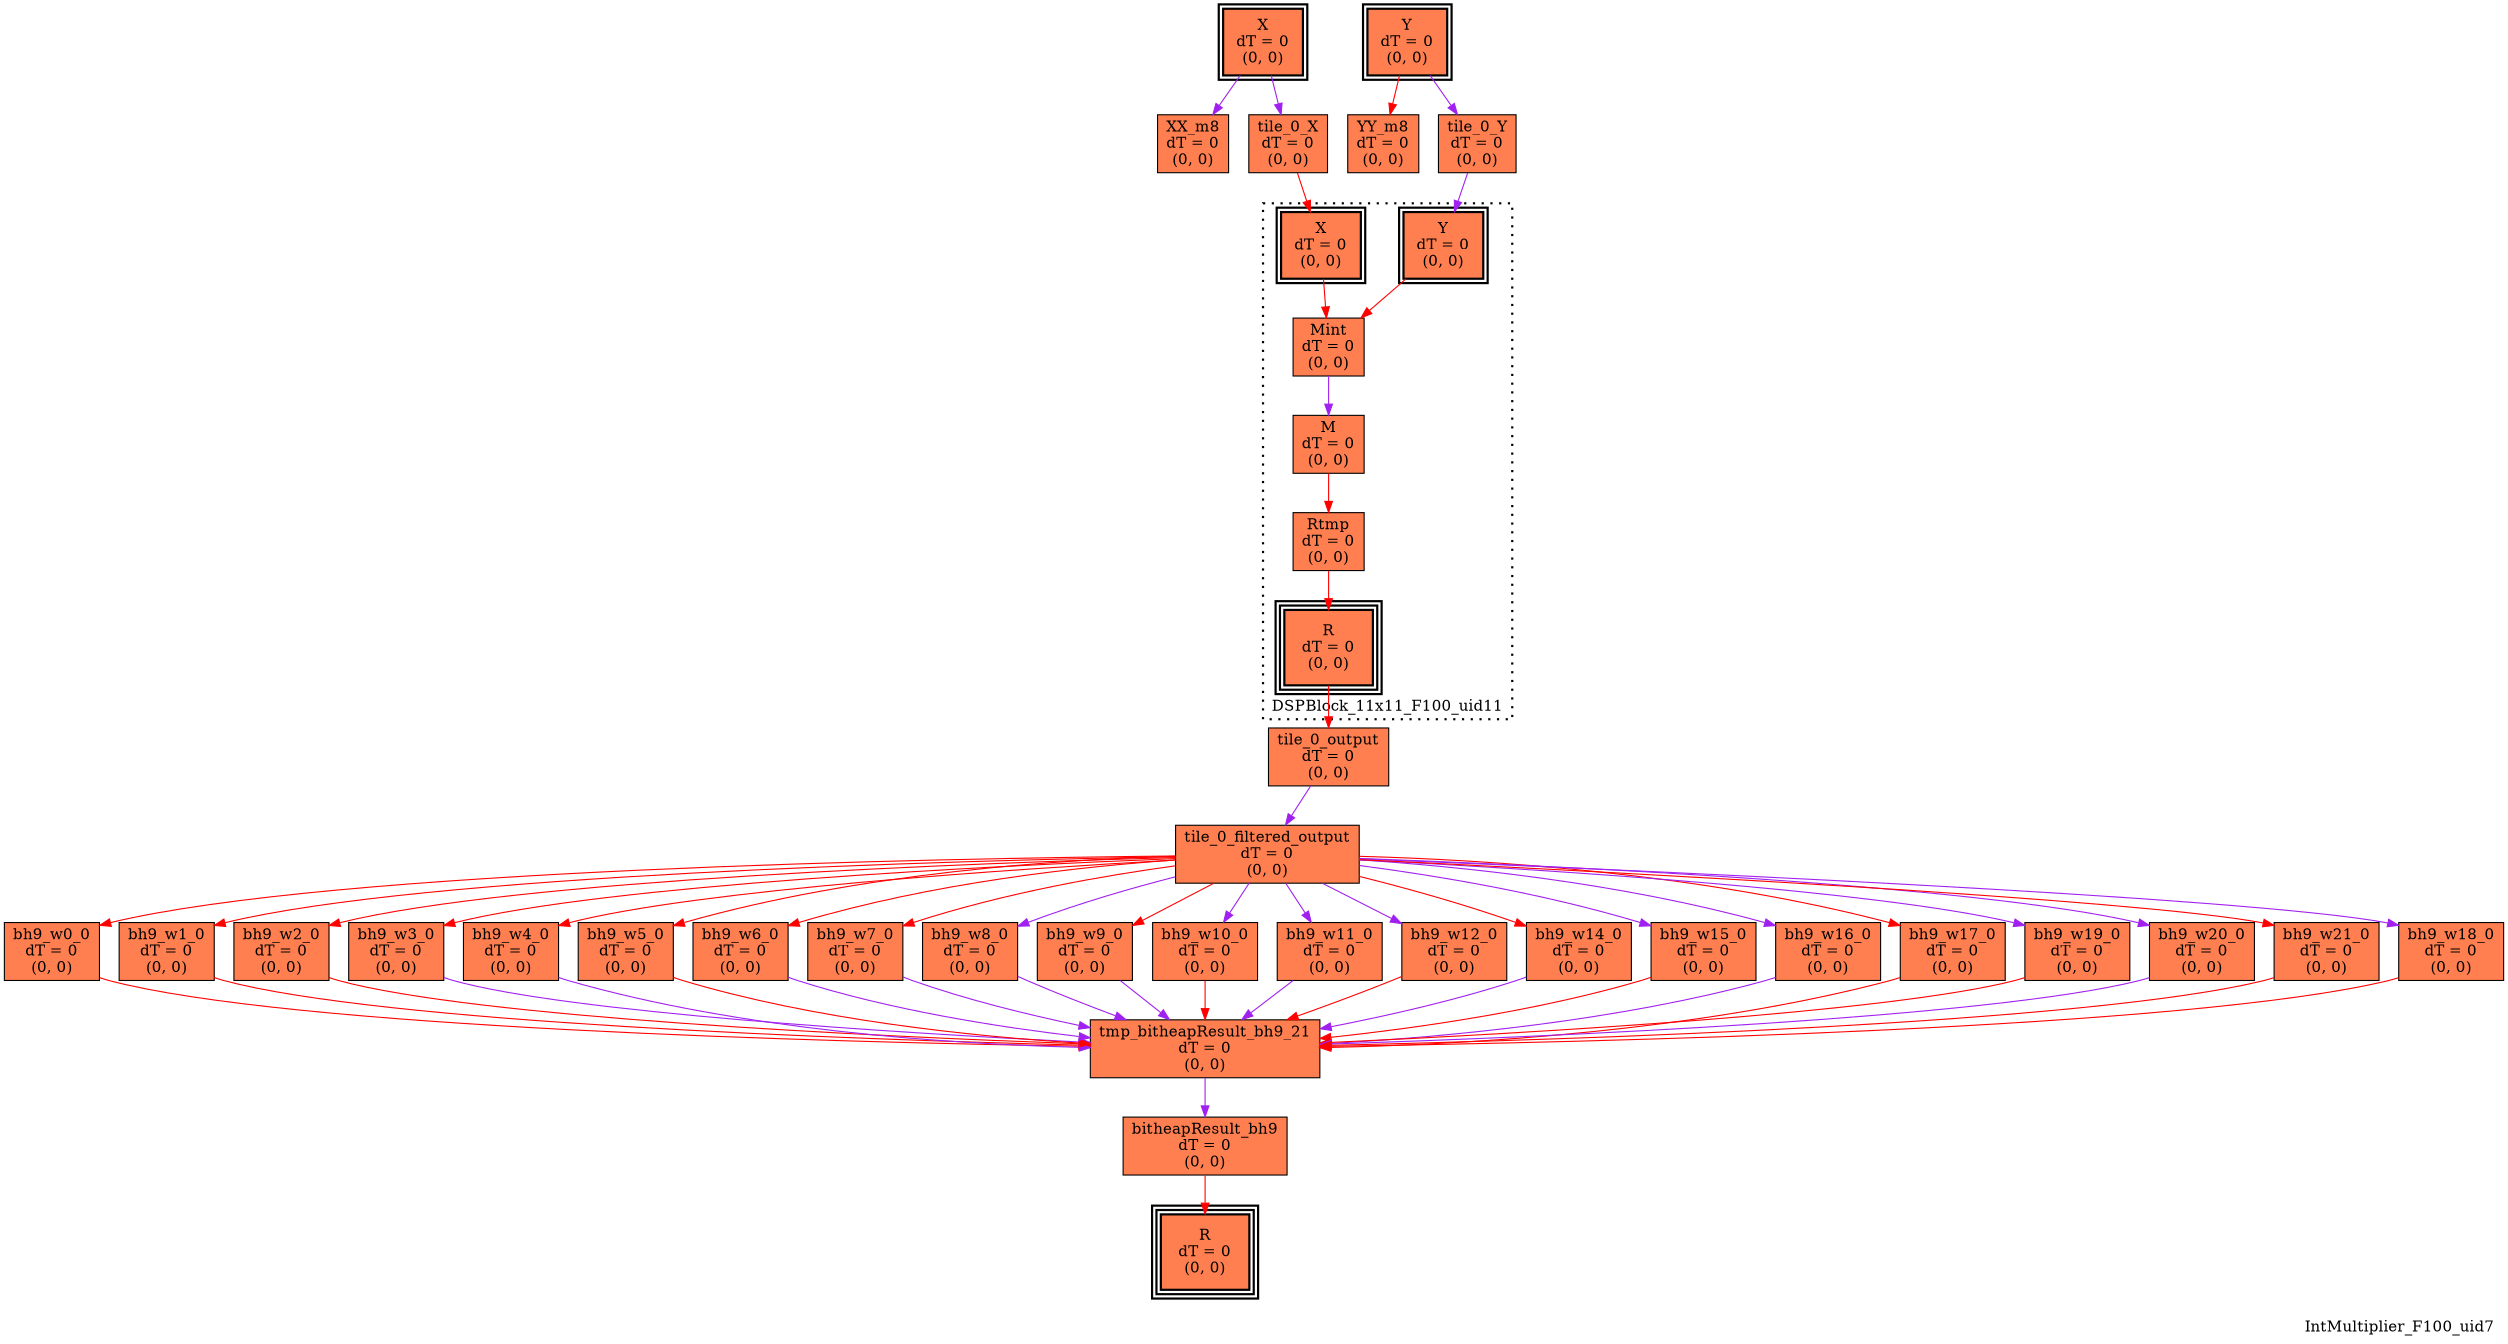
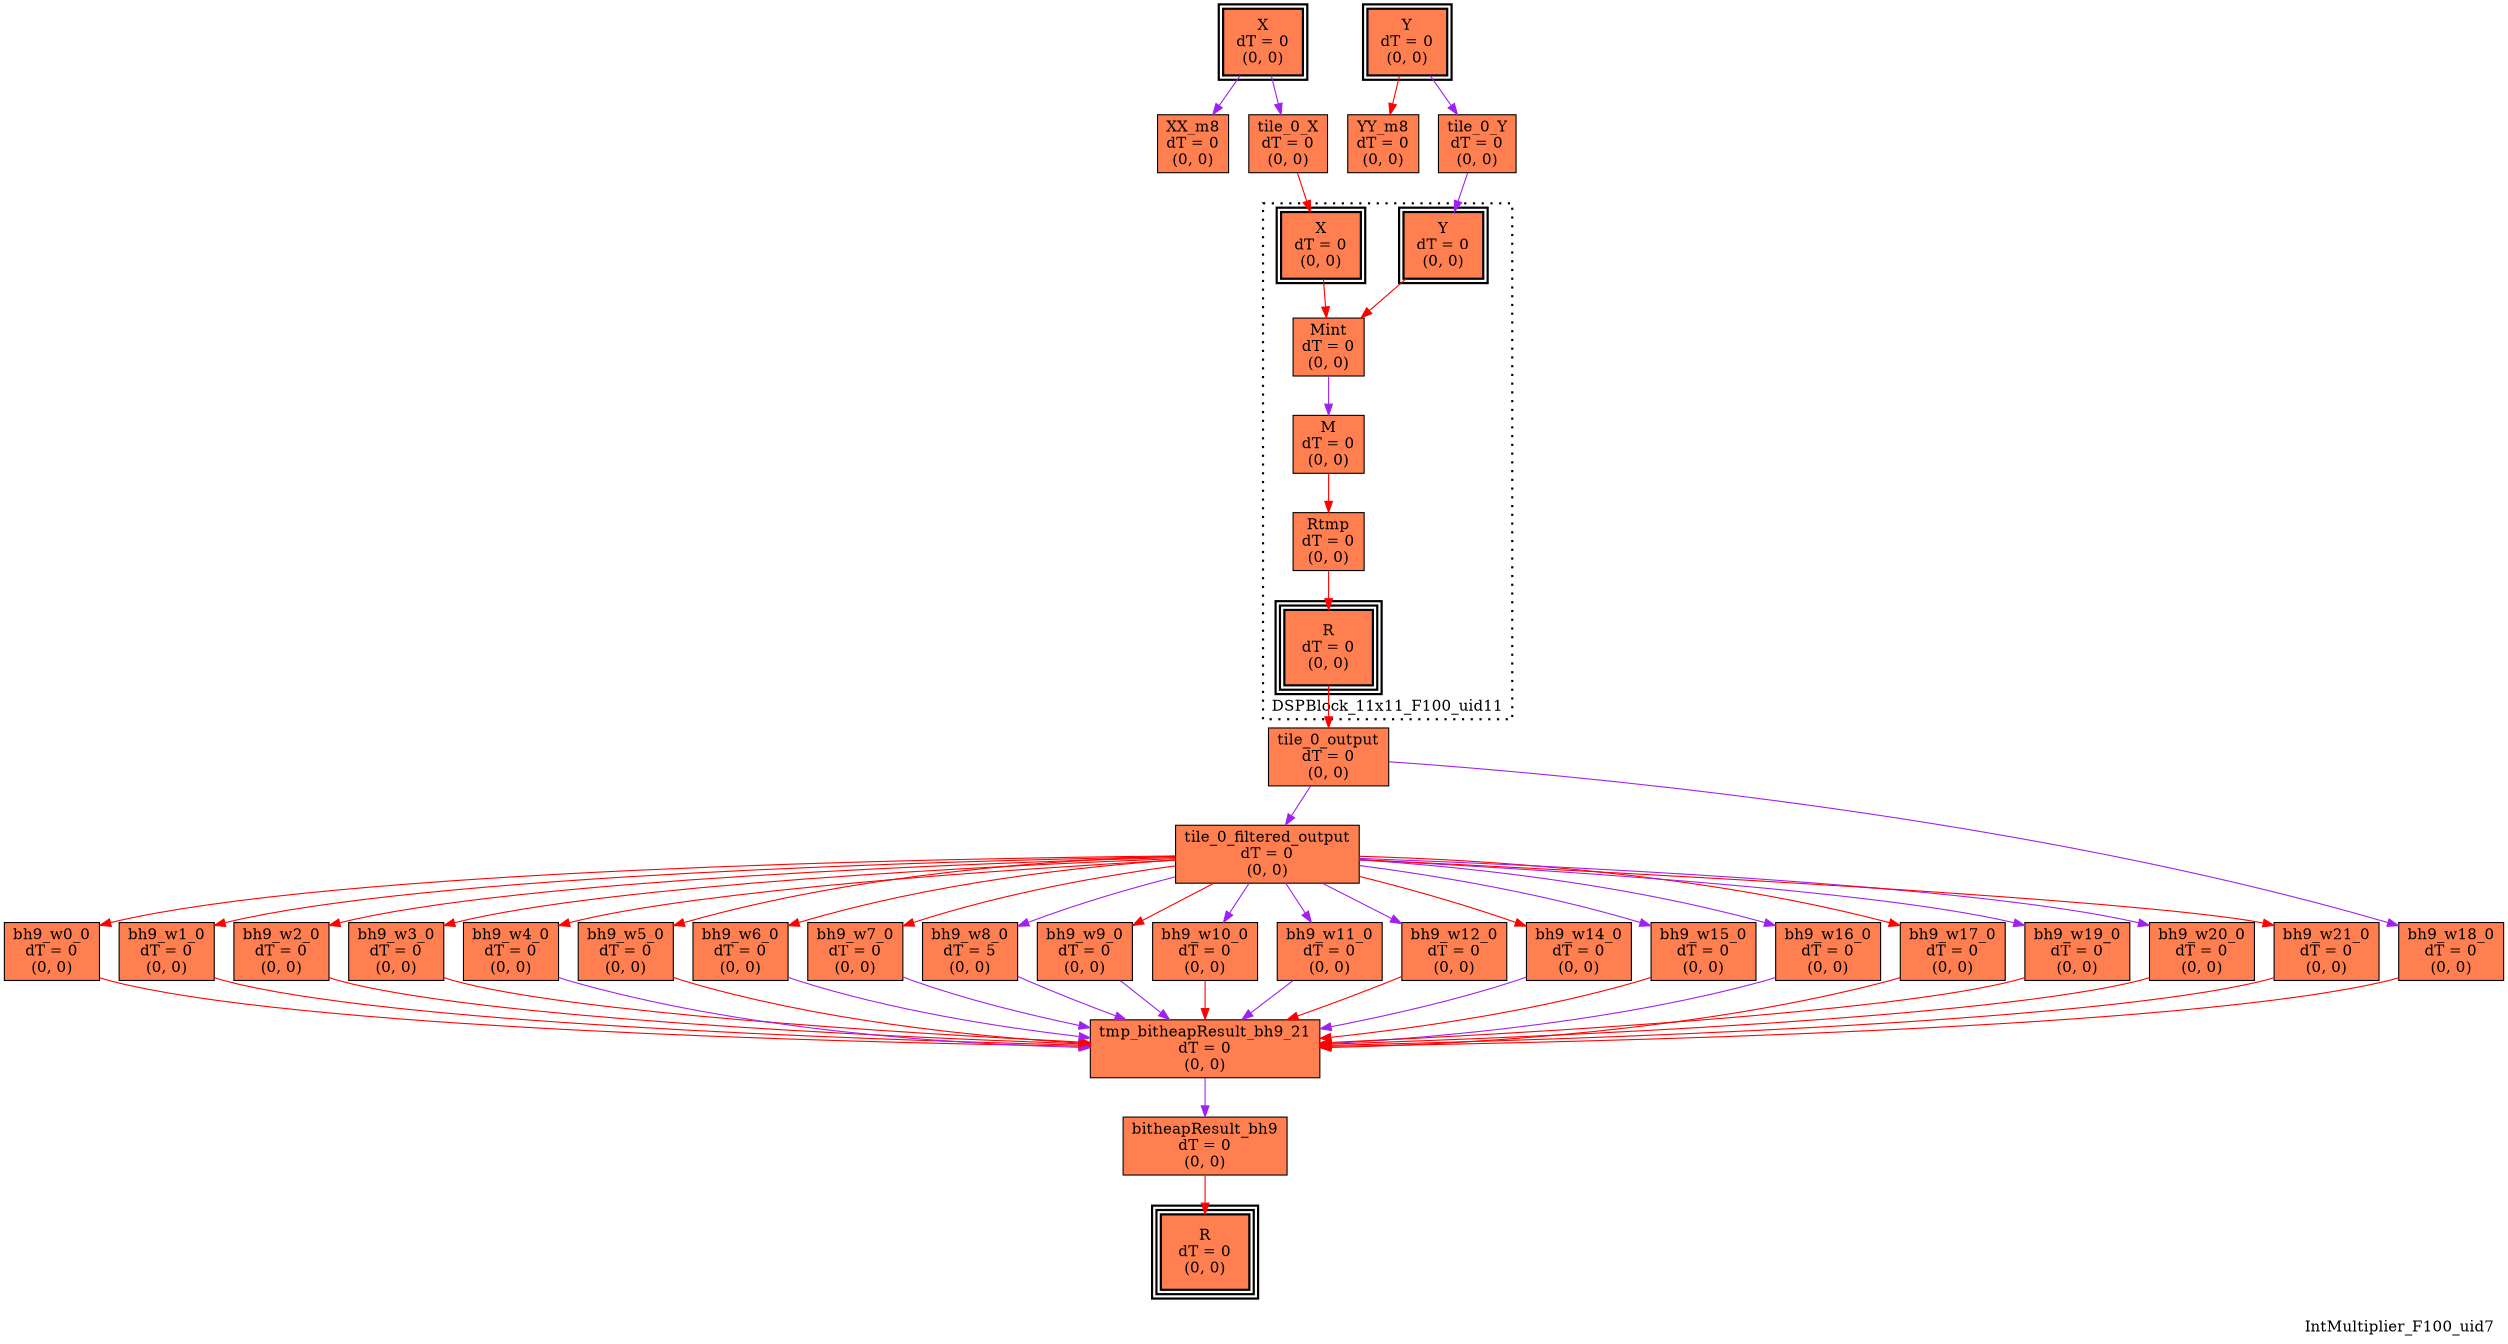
(2003, 890) -> (1892, 818)
(970, 952) -> (970, 952)
(680, 1014) -> (680, 1014)
(1783, 1022) -> (1783, 1022)
